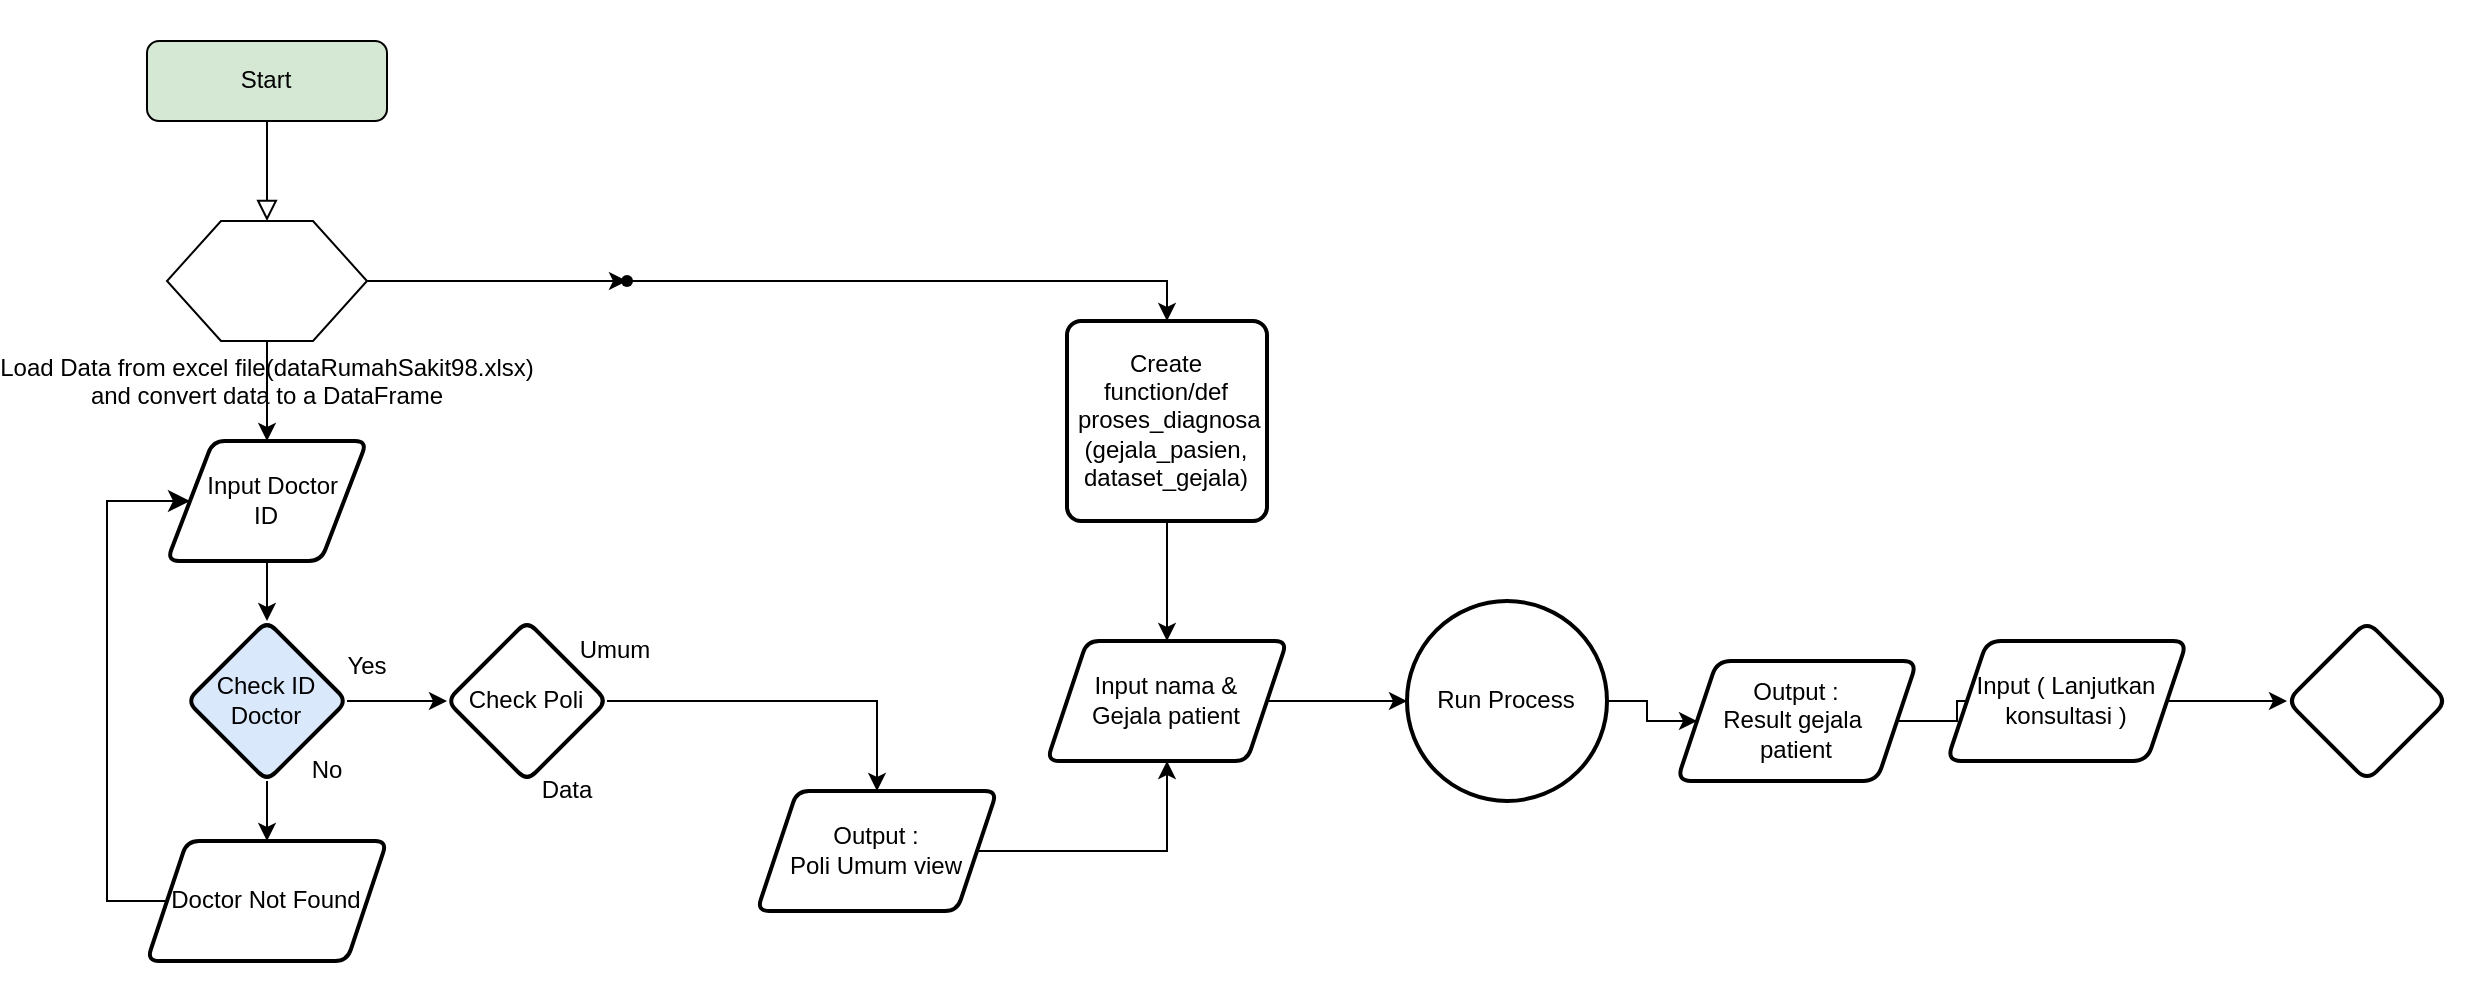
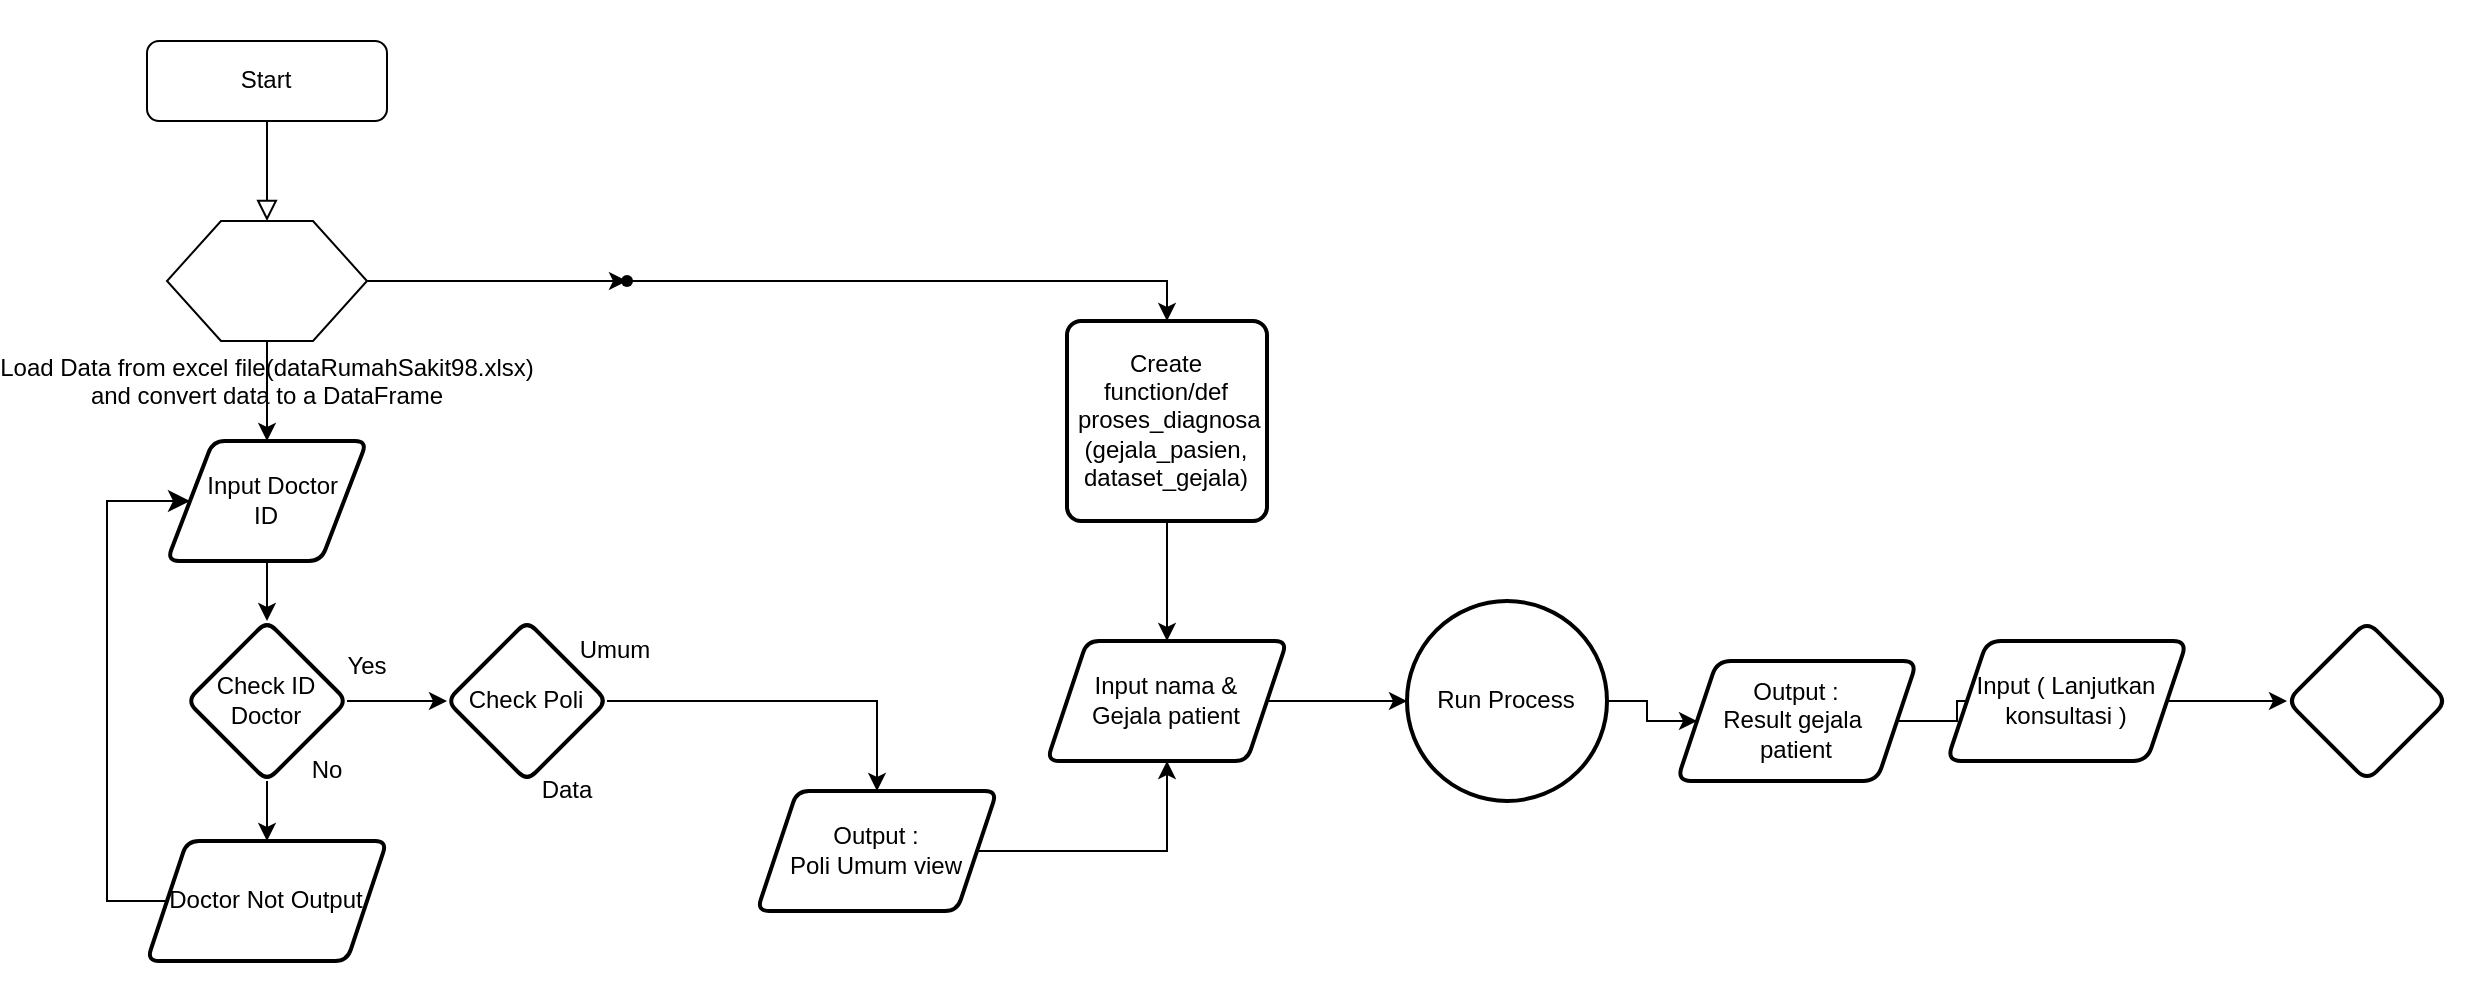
(267, 81) -> (267, 81)
(267, 701) -> (267, 701)
(267, 901) -> (267, 901)
